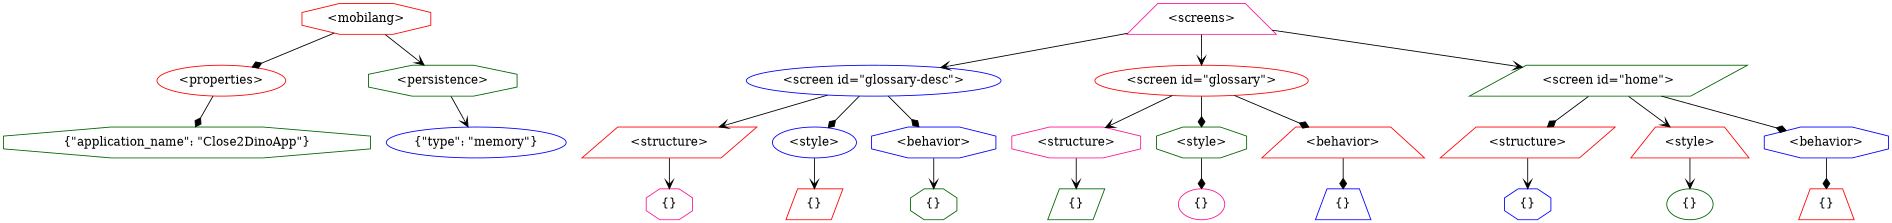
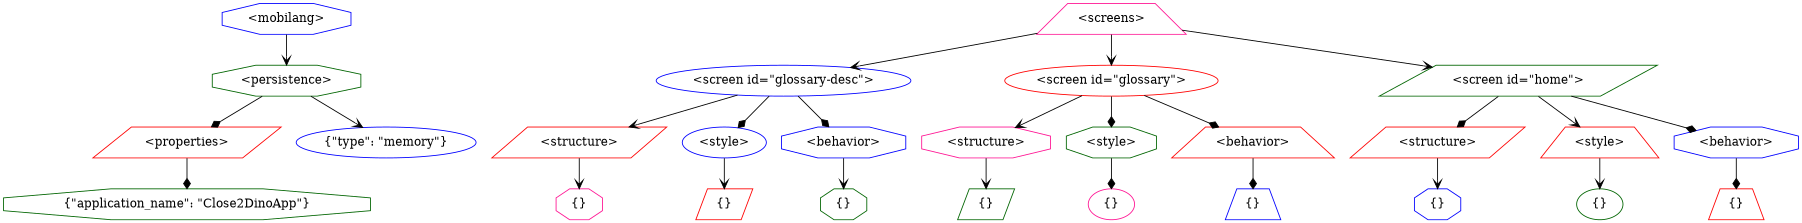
(366, 19) -> (287, 19)
(298, 48) -> (241, 109)
(221, 81) -> (187, 142)
